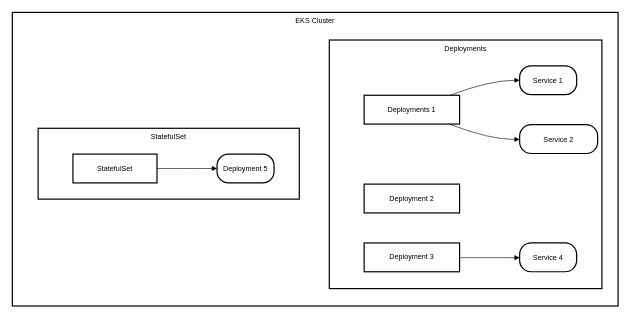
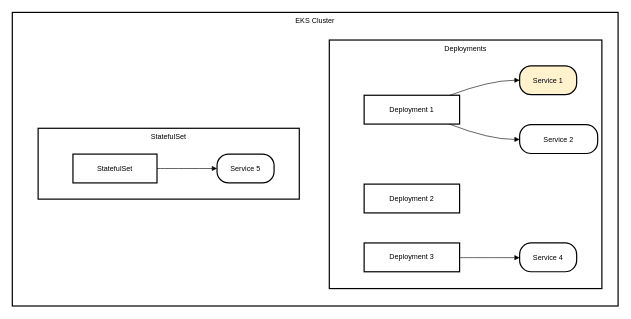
(548, 80) -> (548, 80)
(412, 110) -> (412, 110)
(245, 169) -> (245, 169)
